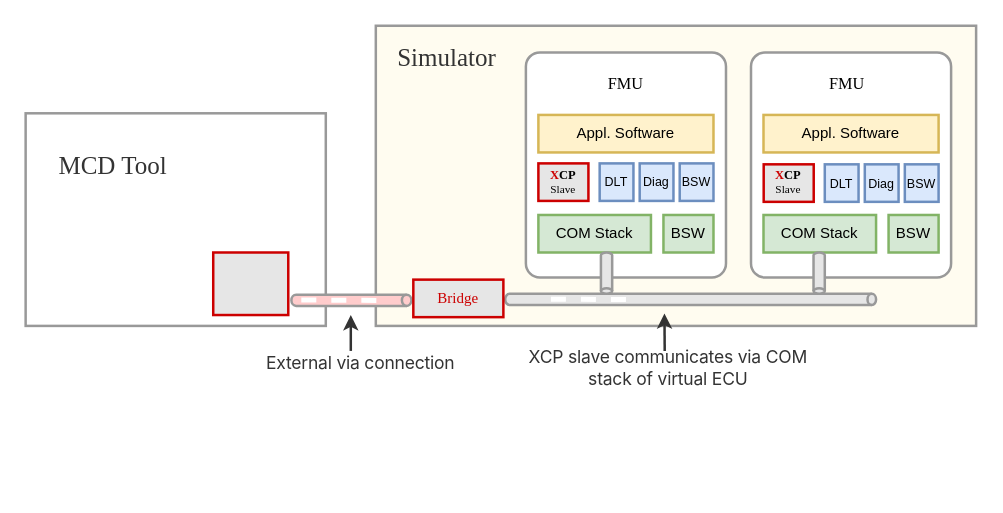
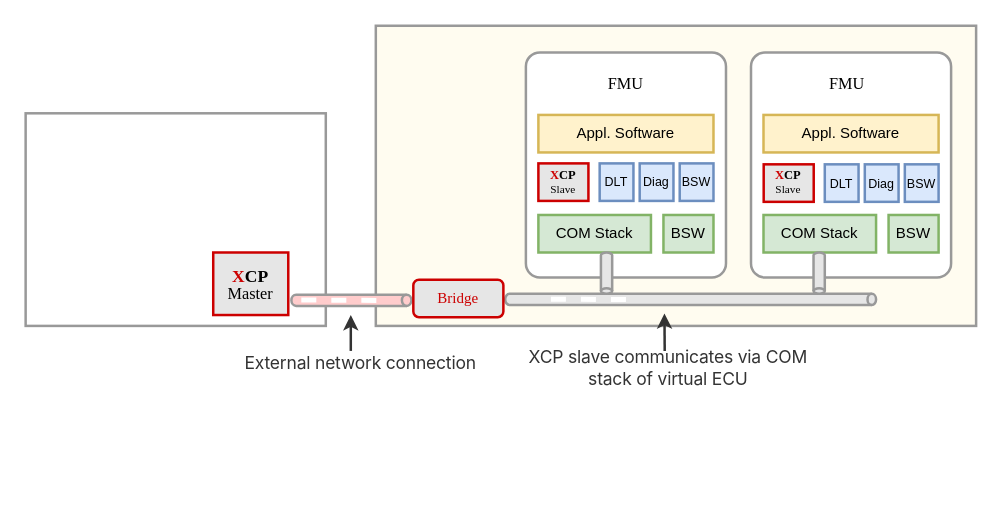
(447, 56) -> none
(113, 165) -> none
none -> (251, 284)
(458, 298) -> (458, 298)
(361, 363) -> (361, 363)
